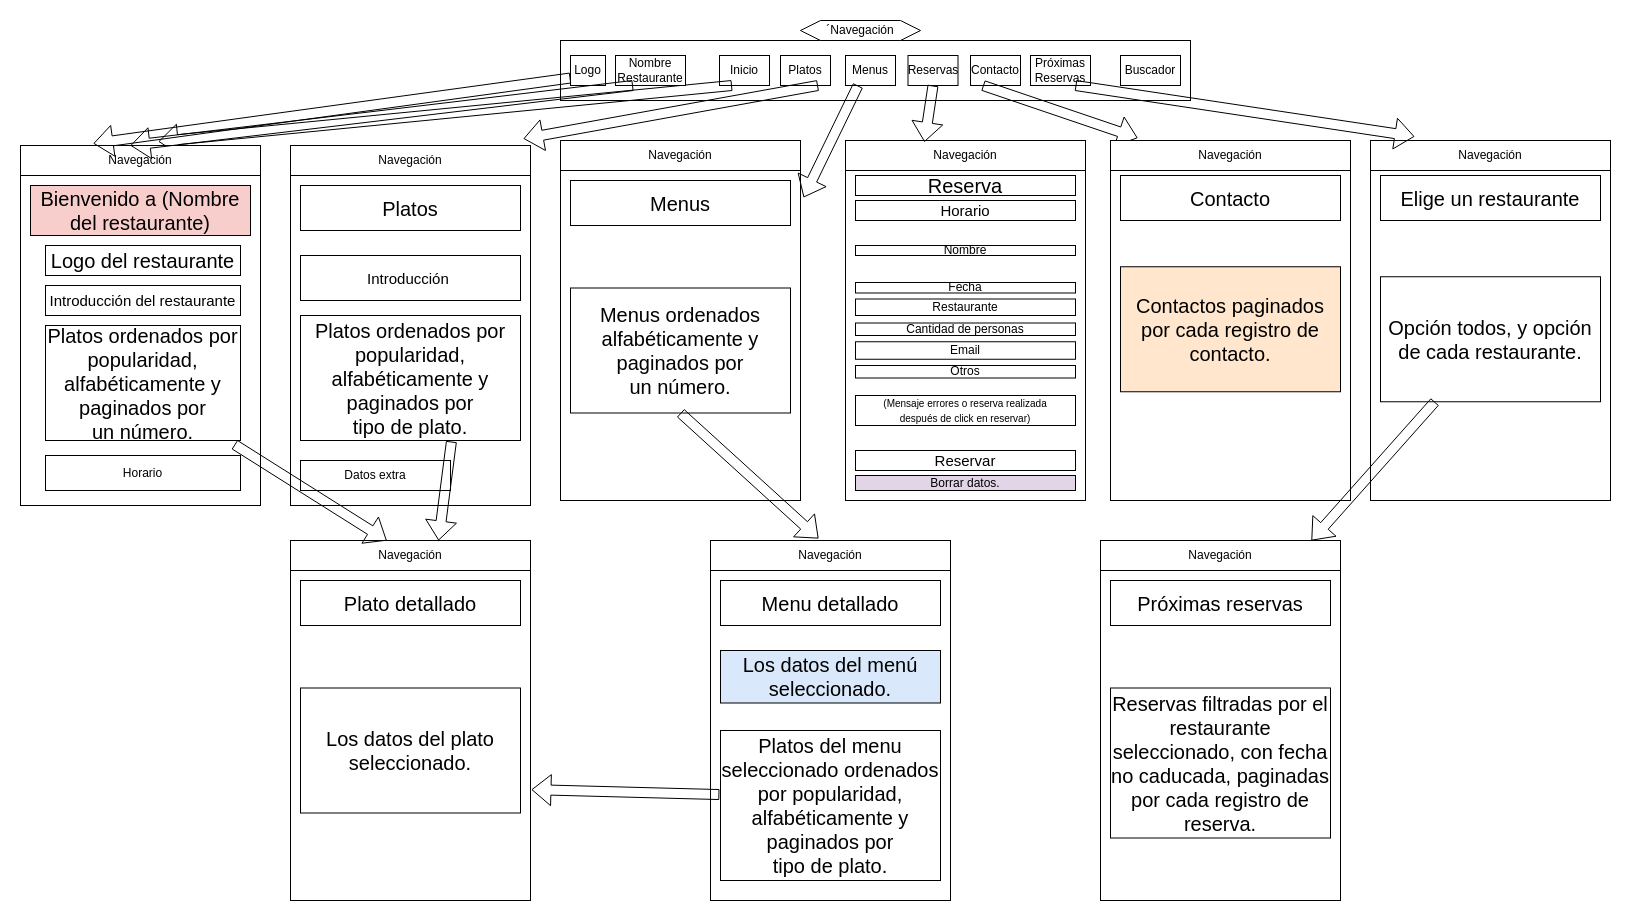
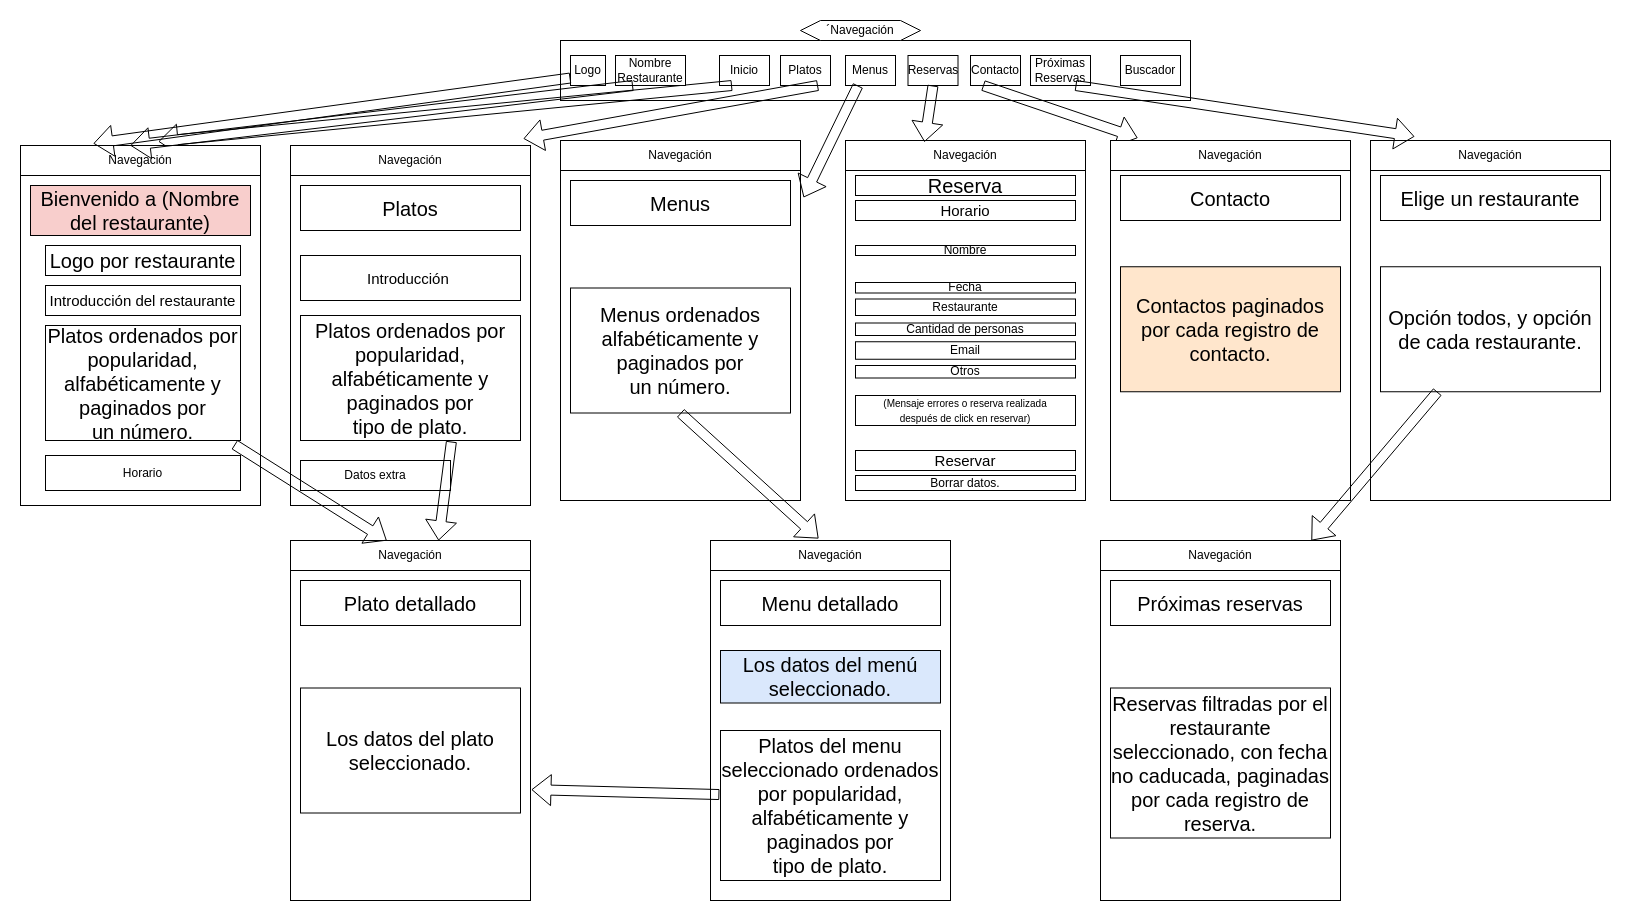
(143, 261) -> (143, 261)
(1491, 339) -> (1491, 329)
(966, 483) -> (966, 483)
